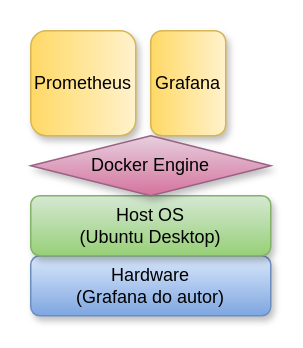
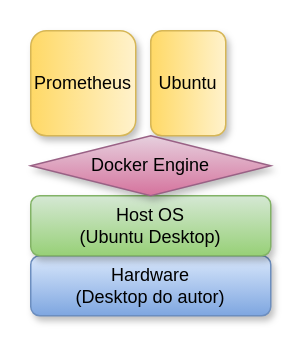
(188, 83) -> (188, 83)
(151, 286) -> (151, 286)
